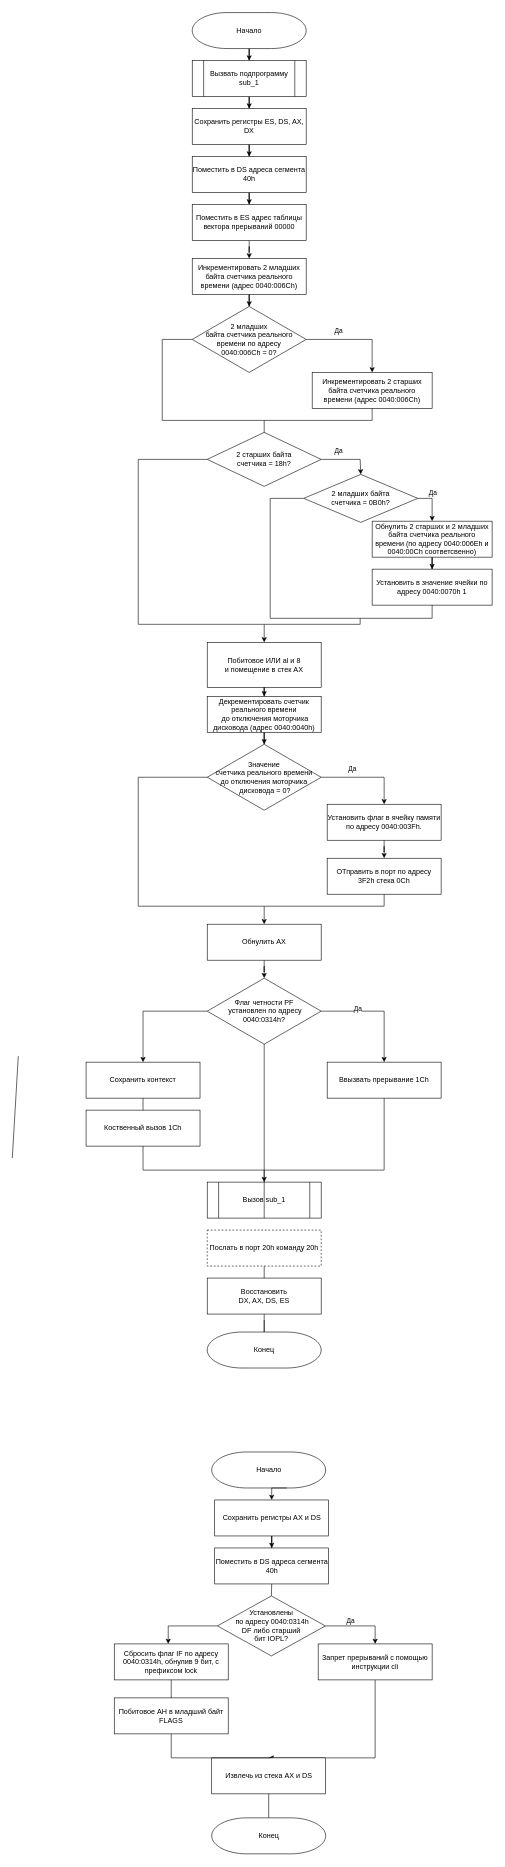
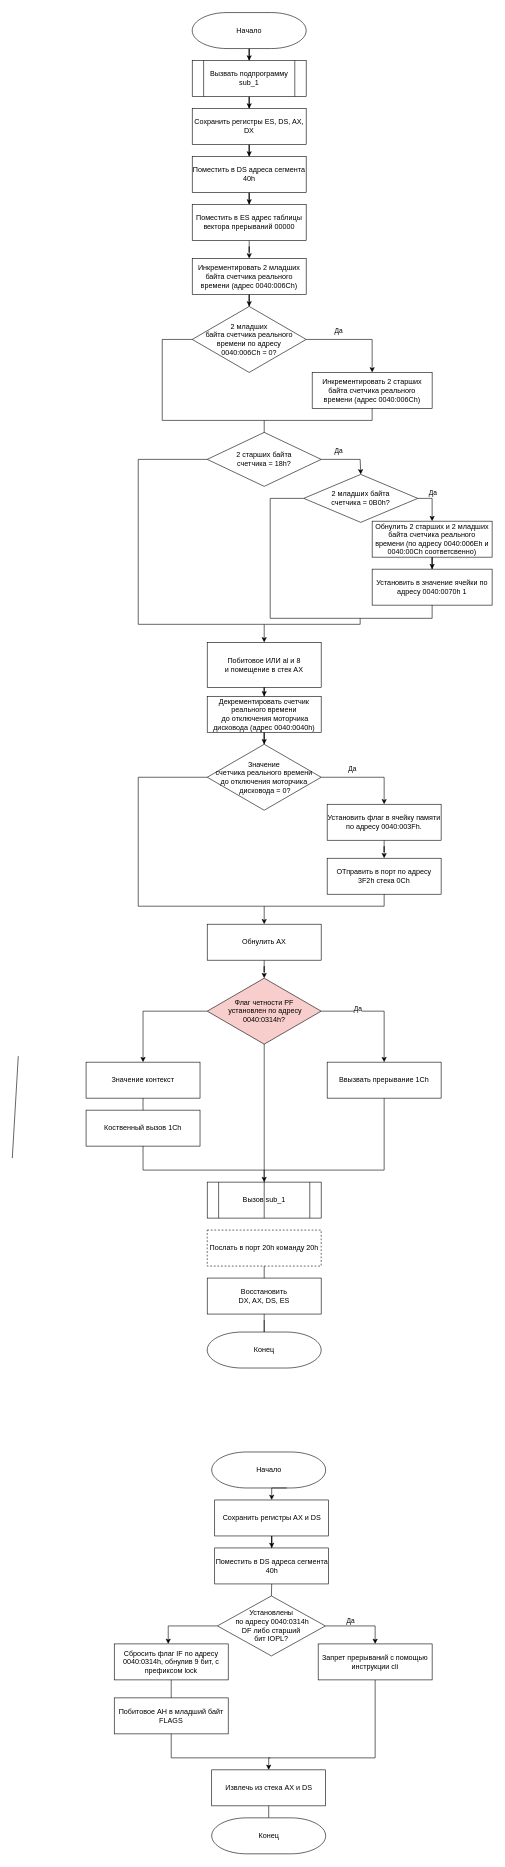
(264, 1011) -> (264, 1011)
(143, 1080) -> (143, 1080)
(269, 1776) -> (269, 1788)
